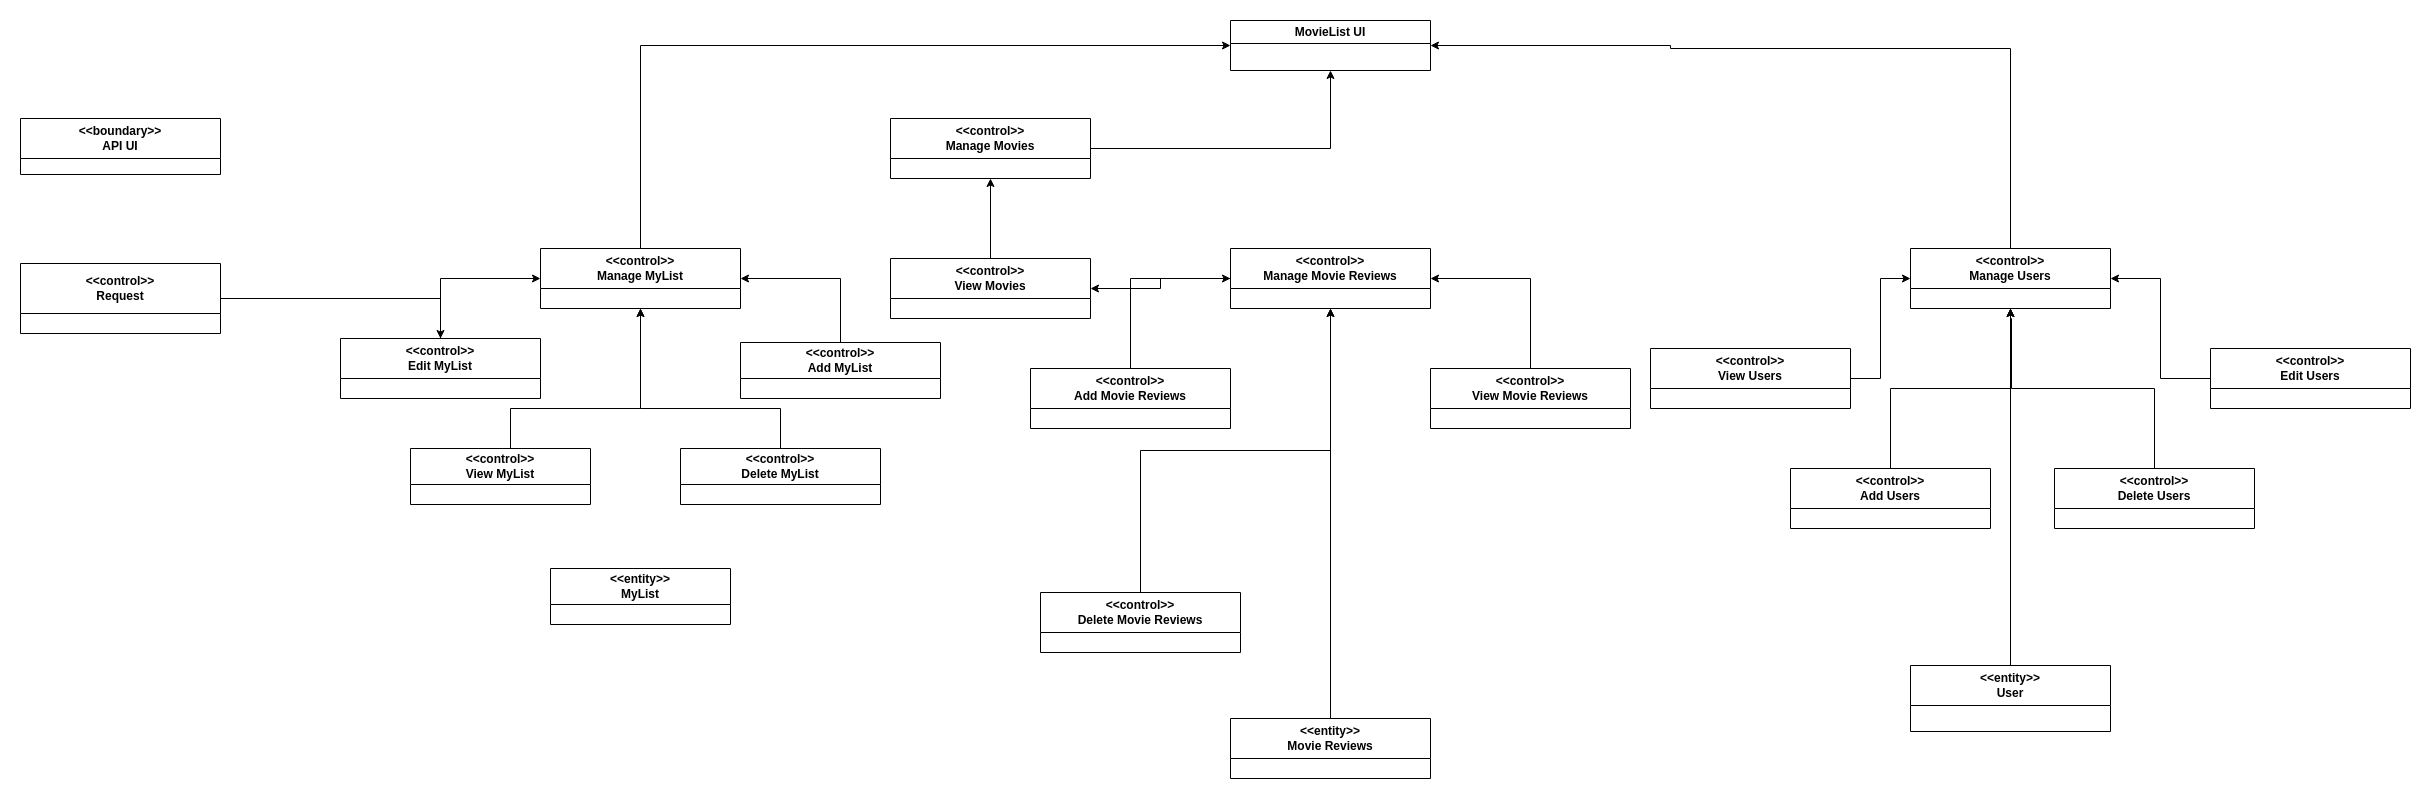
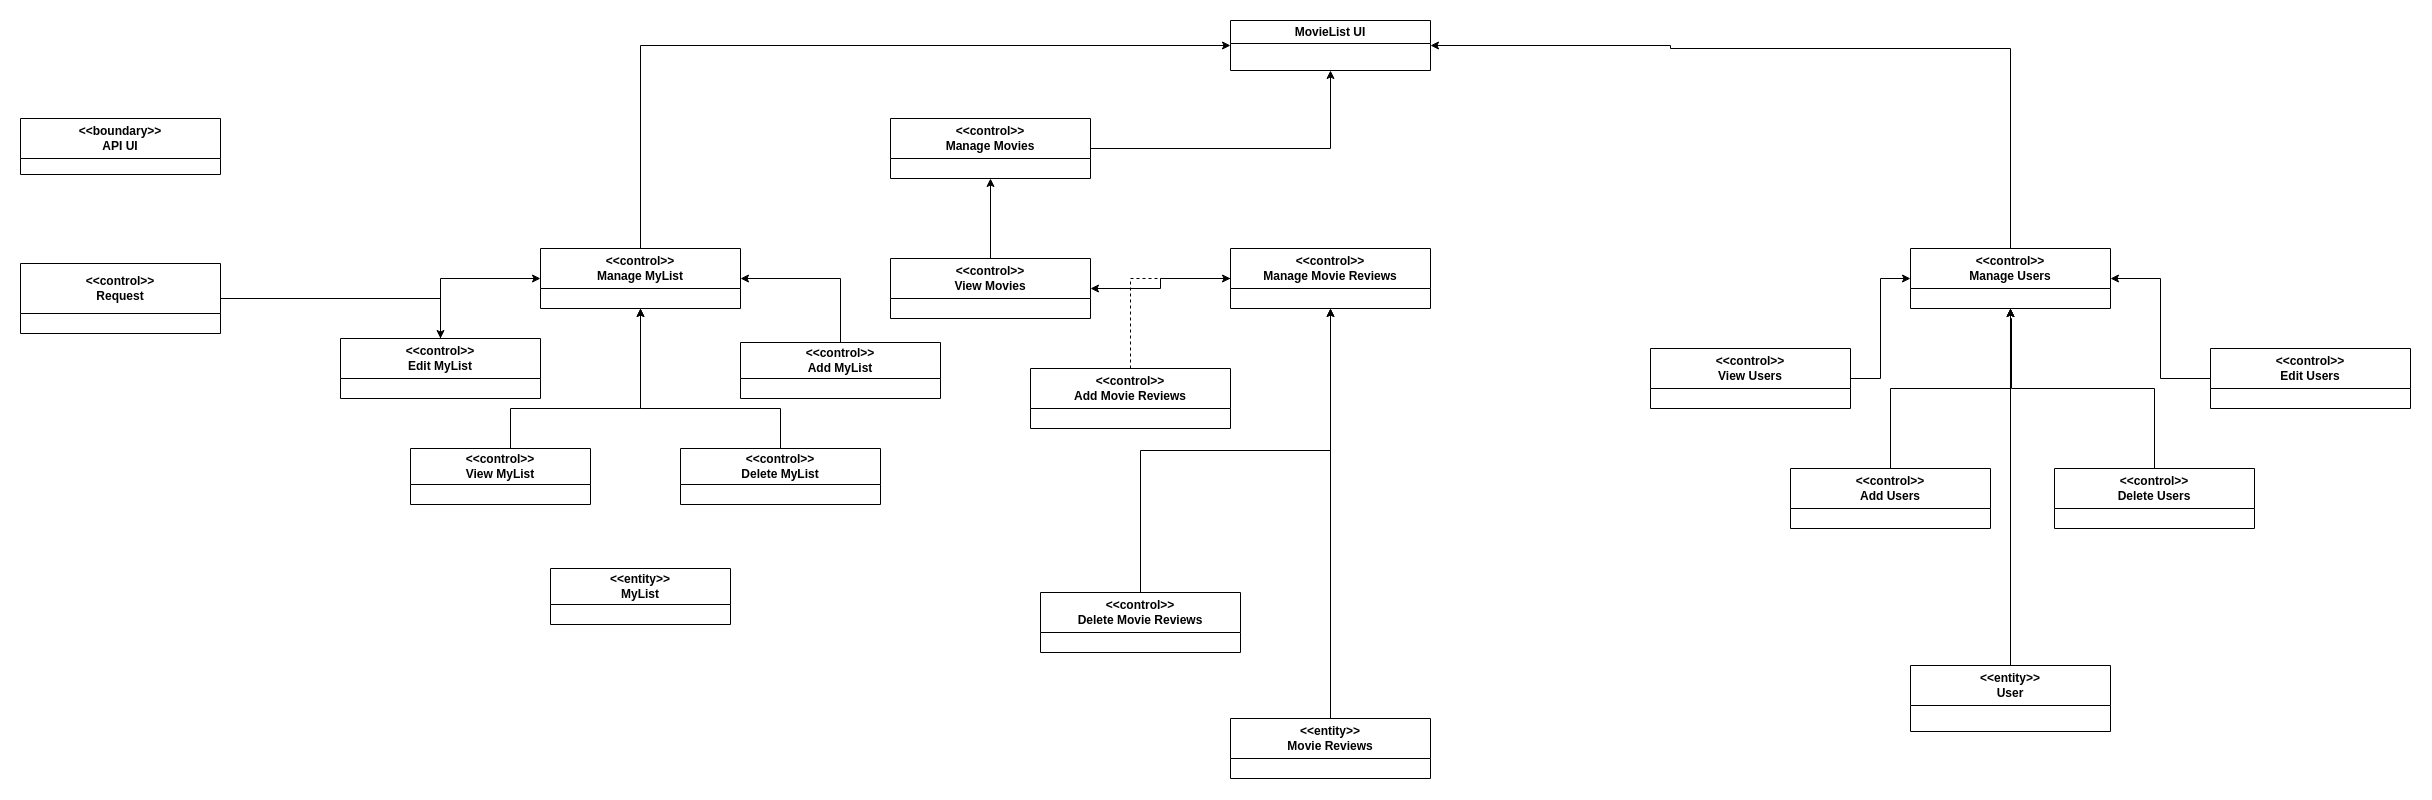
(1529, 279) -> none
(1131, 310) -> (1131, 310)
(1531, 399) -> none
